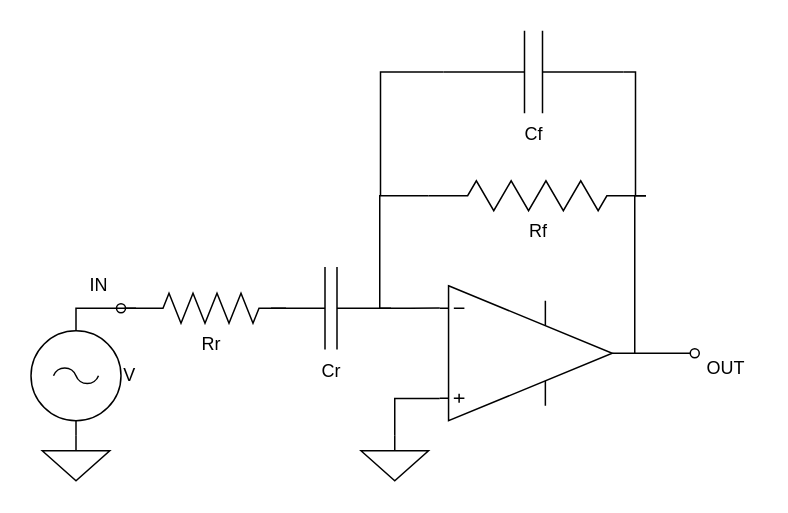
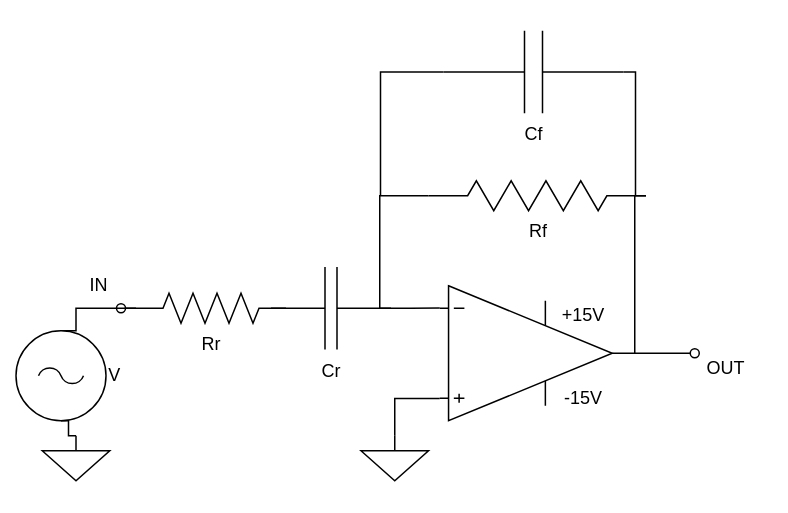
none -> (582, 316)
(76, 376) -> (61, 376)
none -> (582, 398)
